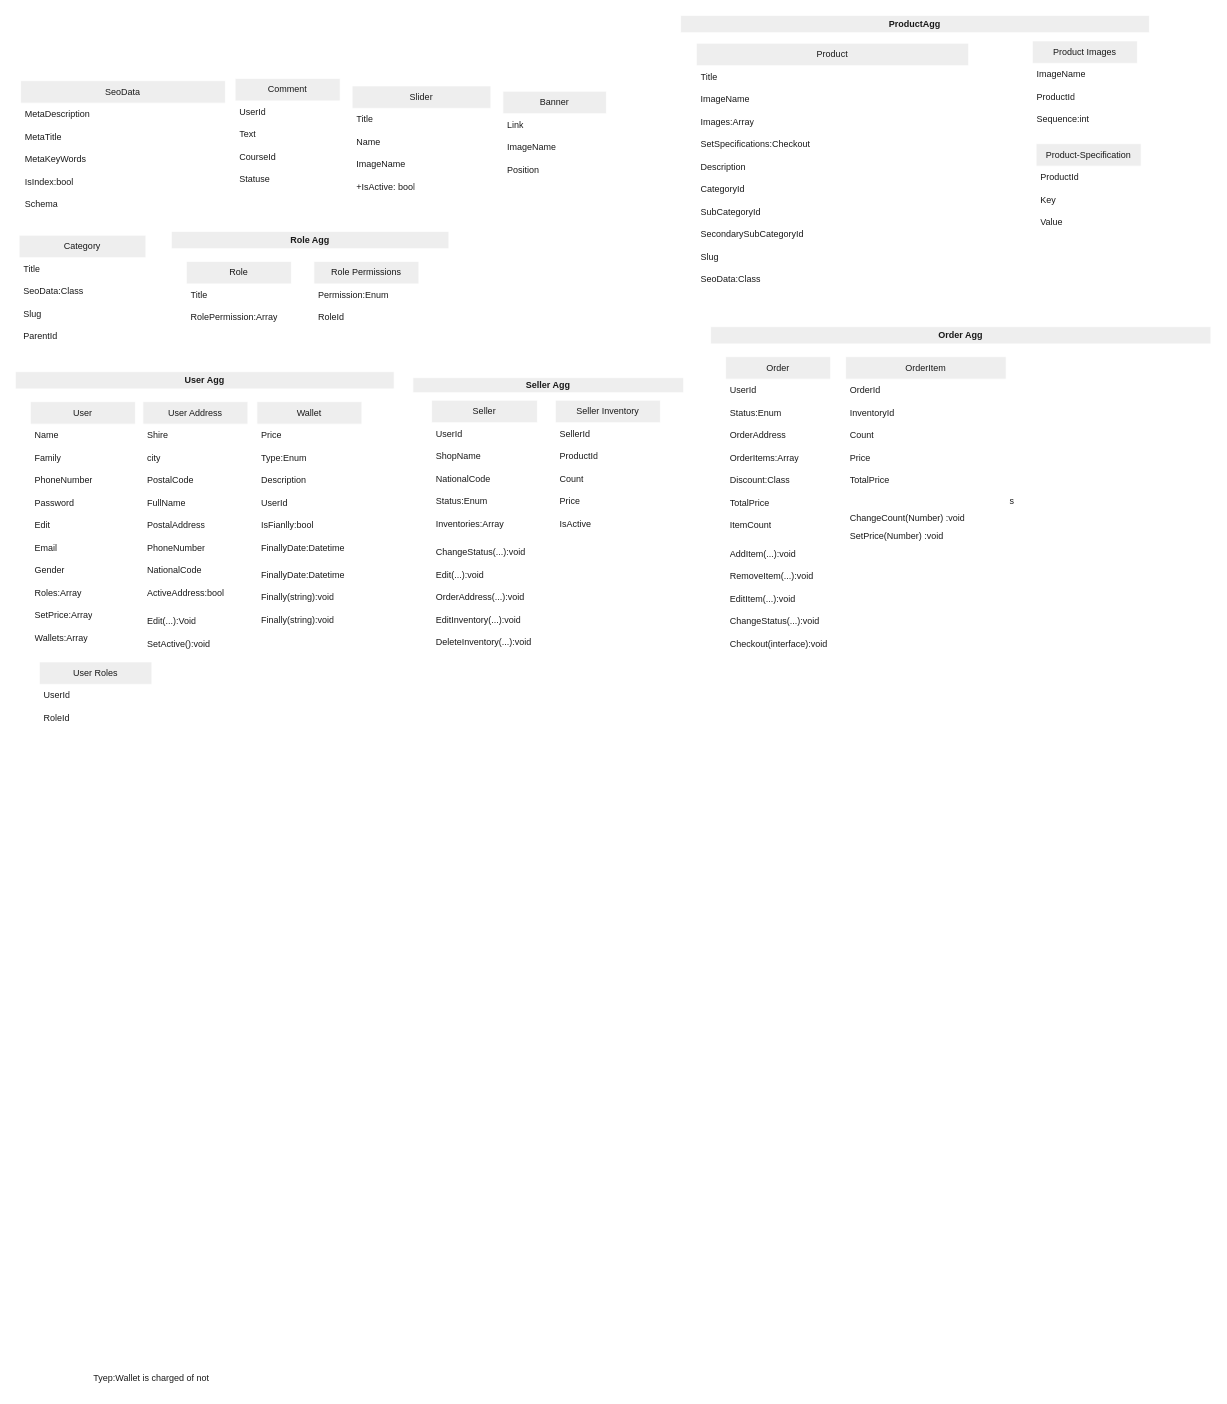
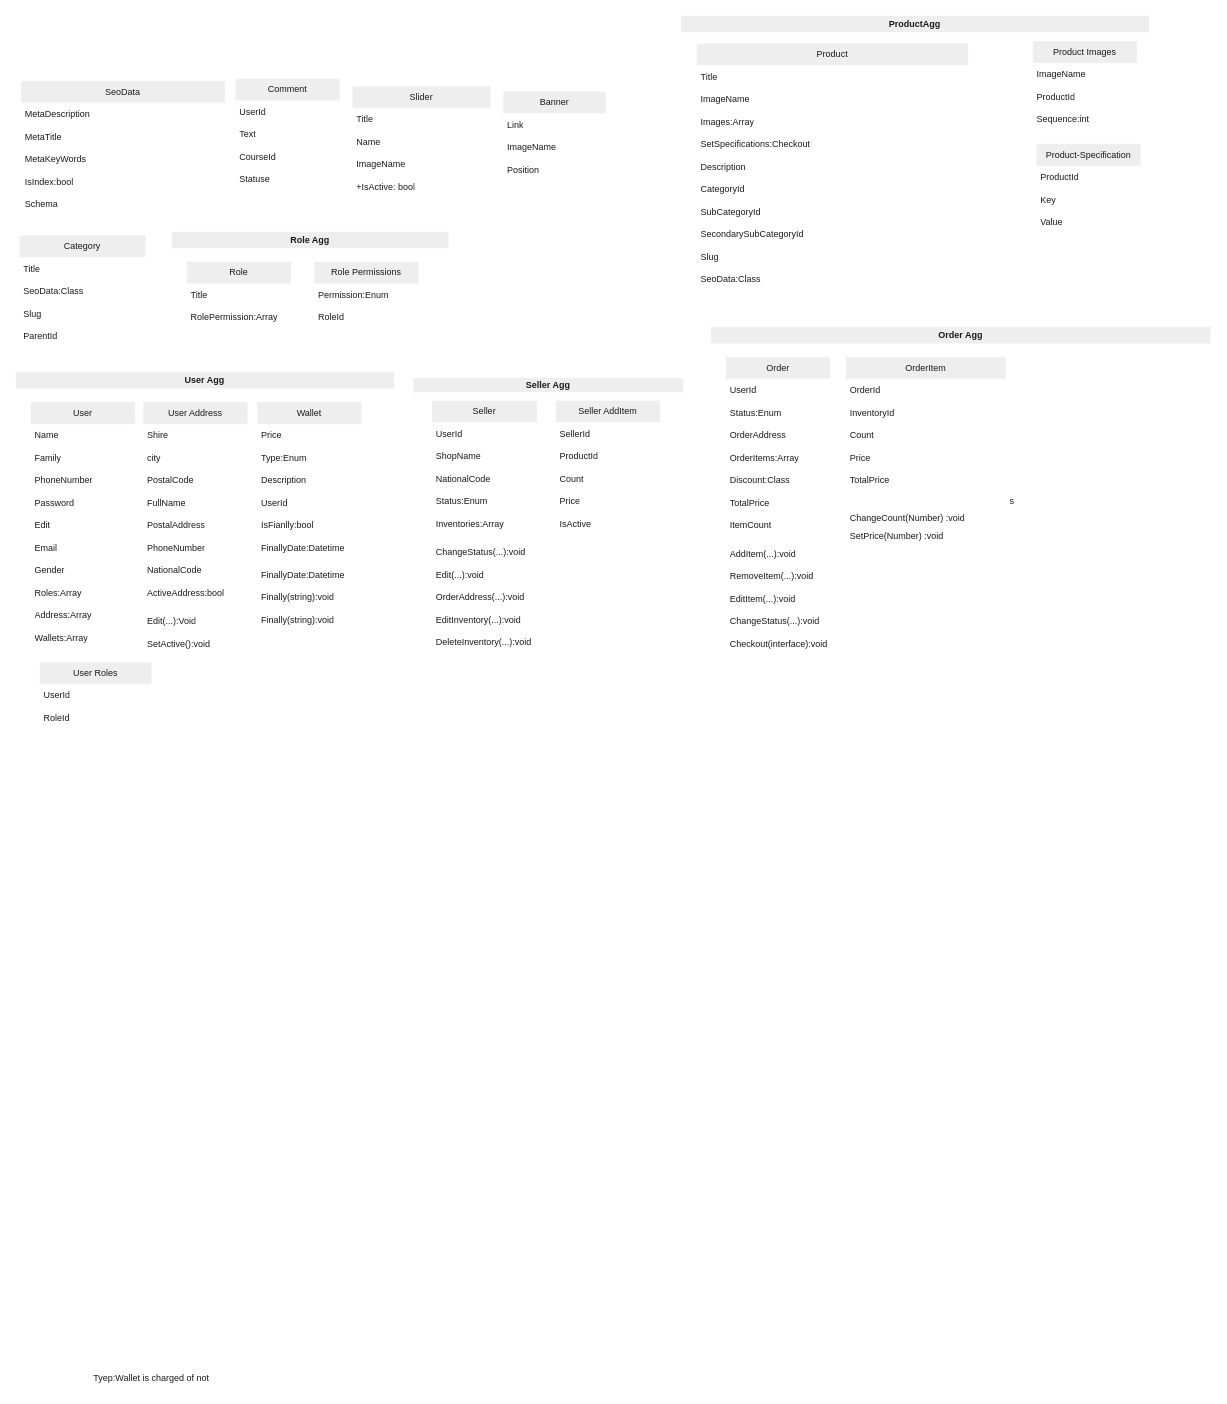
(608, 411) -> (608, 411)
(68, 615) -> (66, 615)
